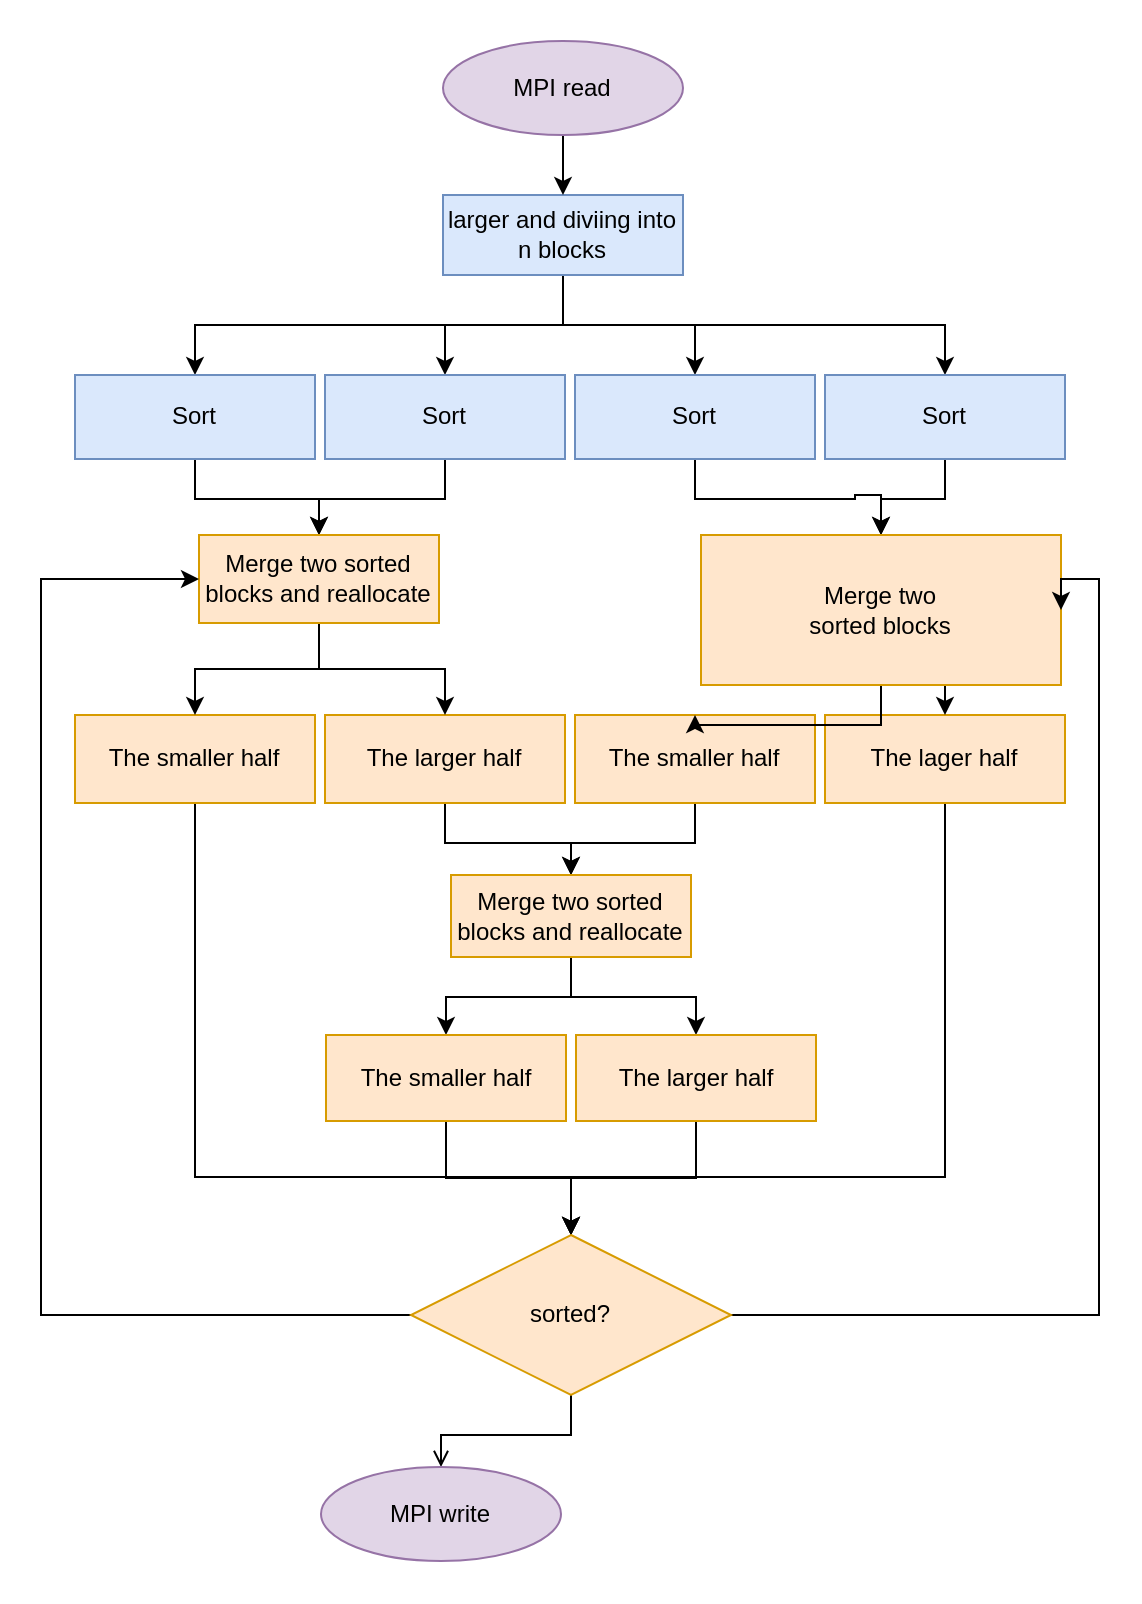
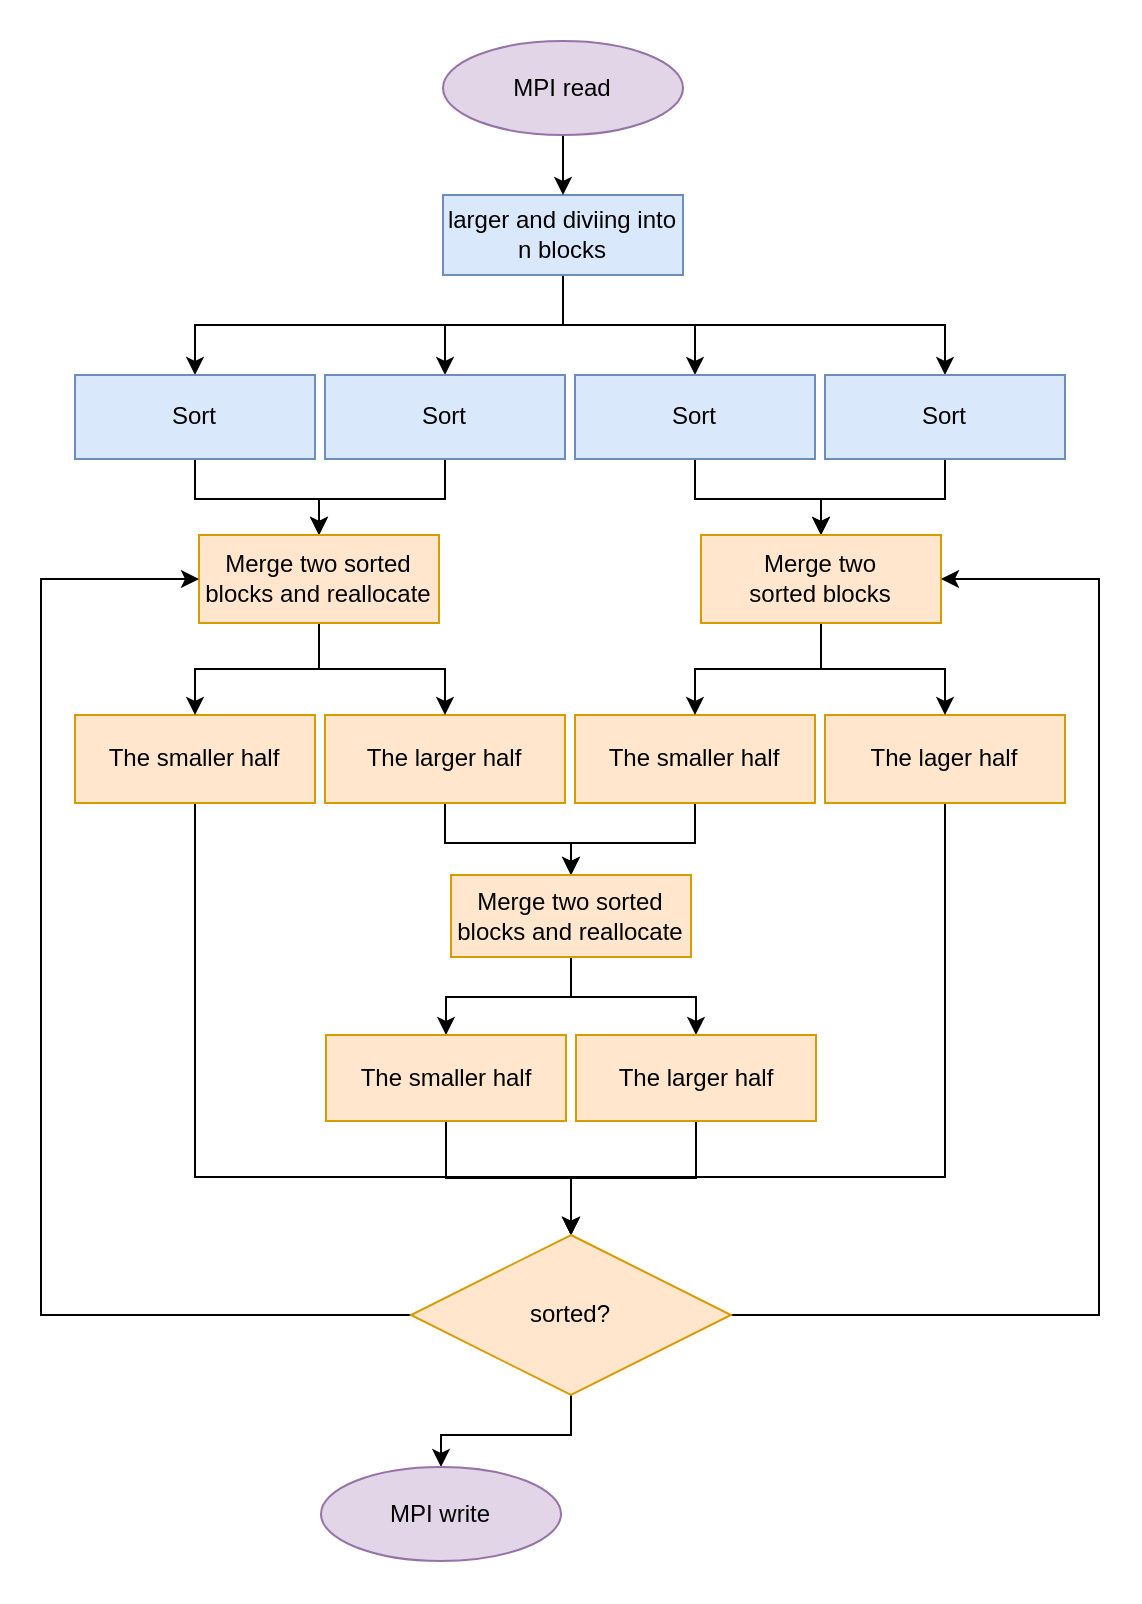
(881, 610) -> (821, 579)
(441, 1455) -> (441, 1452)
